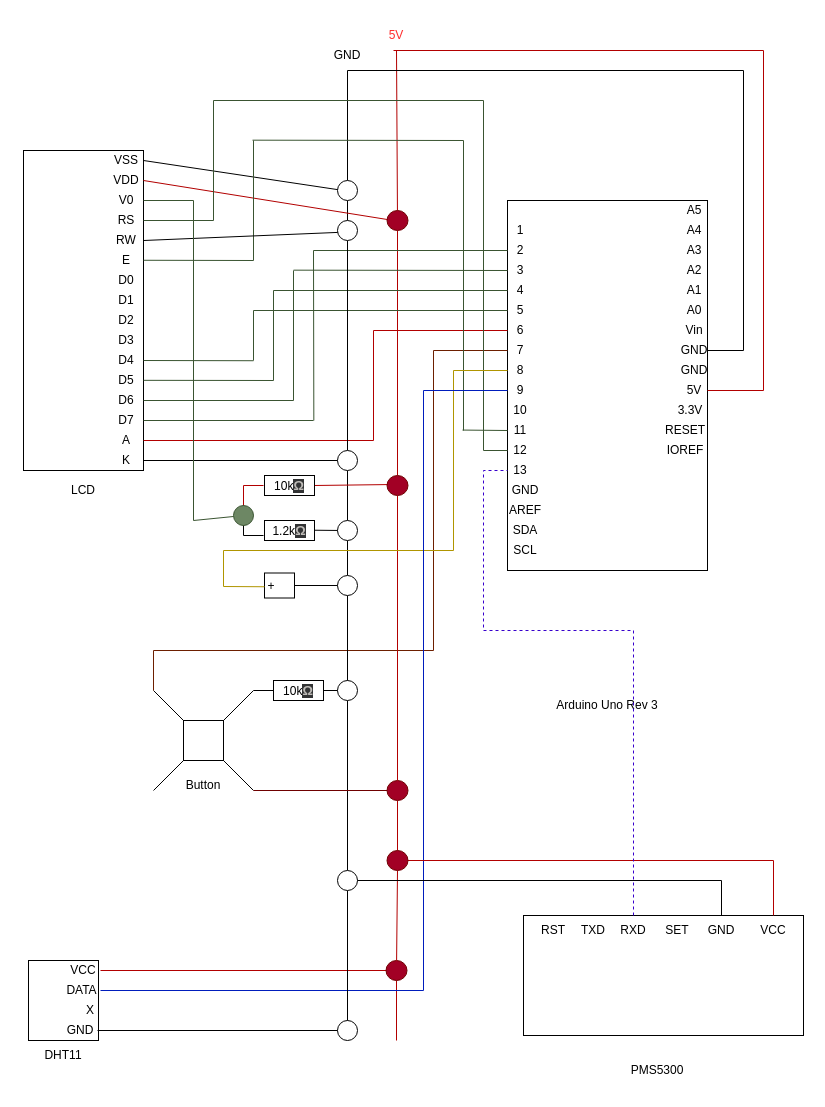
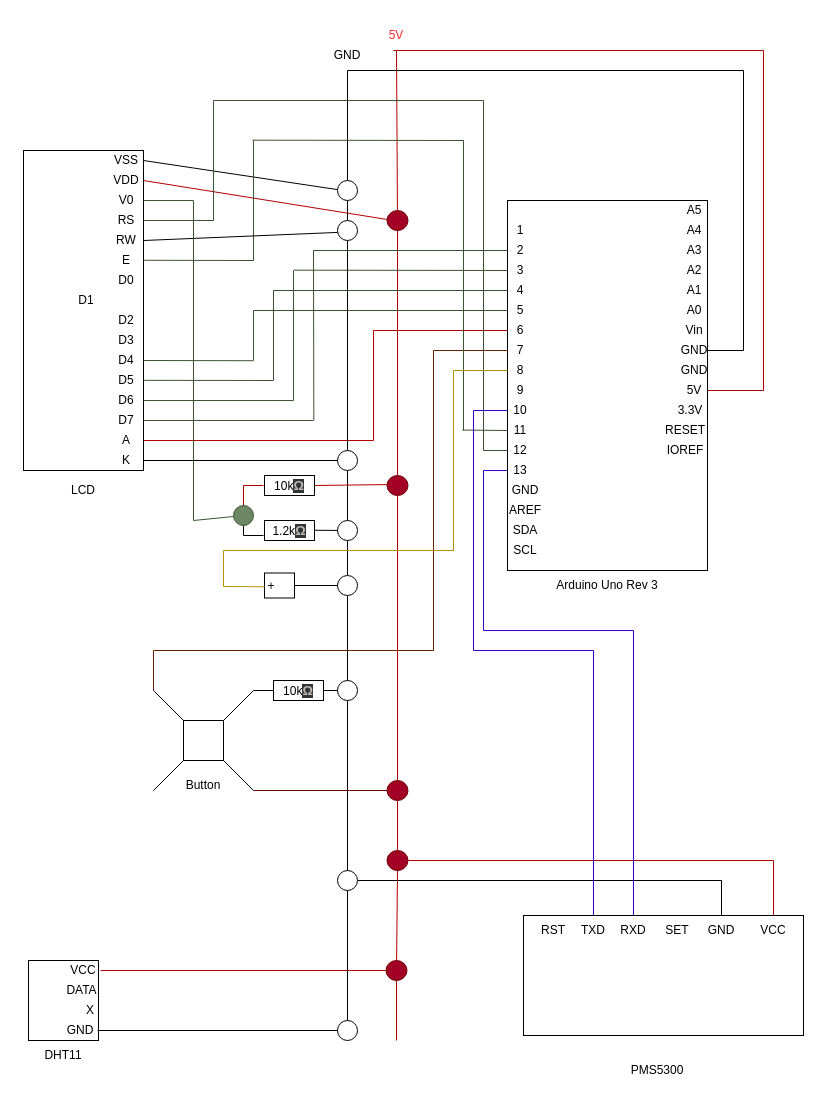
(127, 301) -> (87, 301)
(609, 631) -> (609, 631)
none -> (530, 651)
(608, 706) -> (608, 586)
(424, 810) -> none
